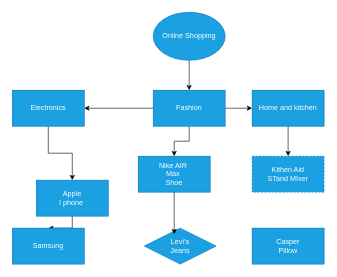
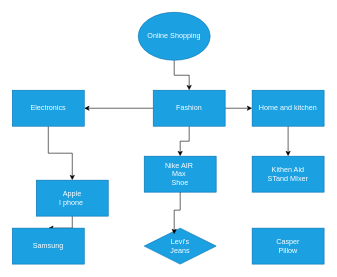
(189, 36) -> (174, 36)
(174, 174) -> (180, 174)
(288, 174) -> (288, 174)
